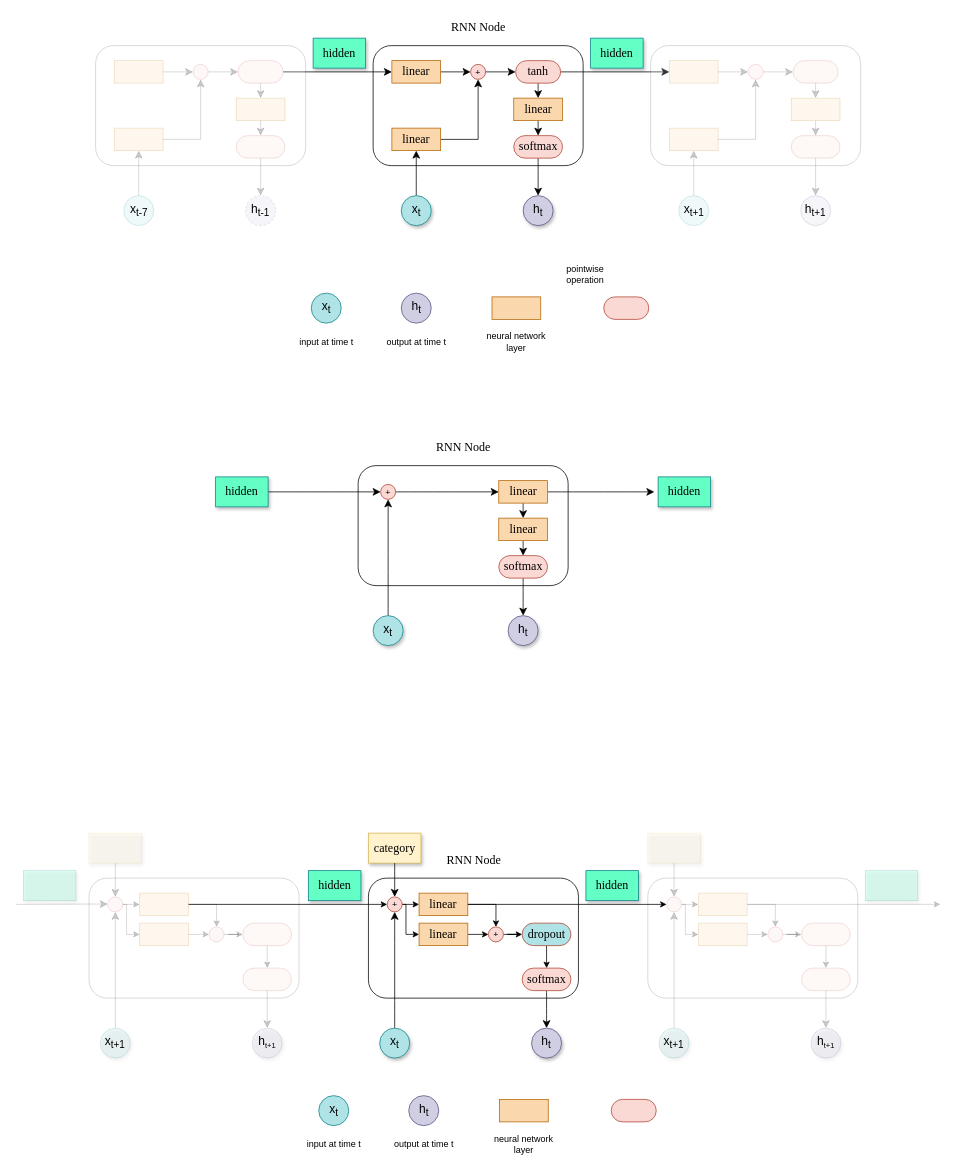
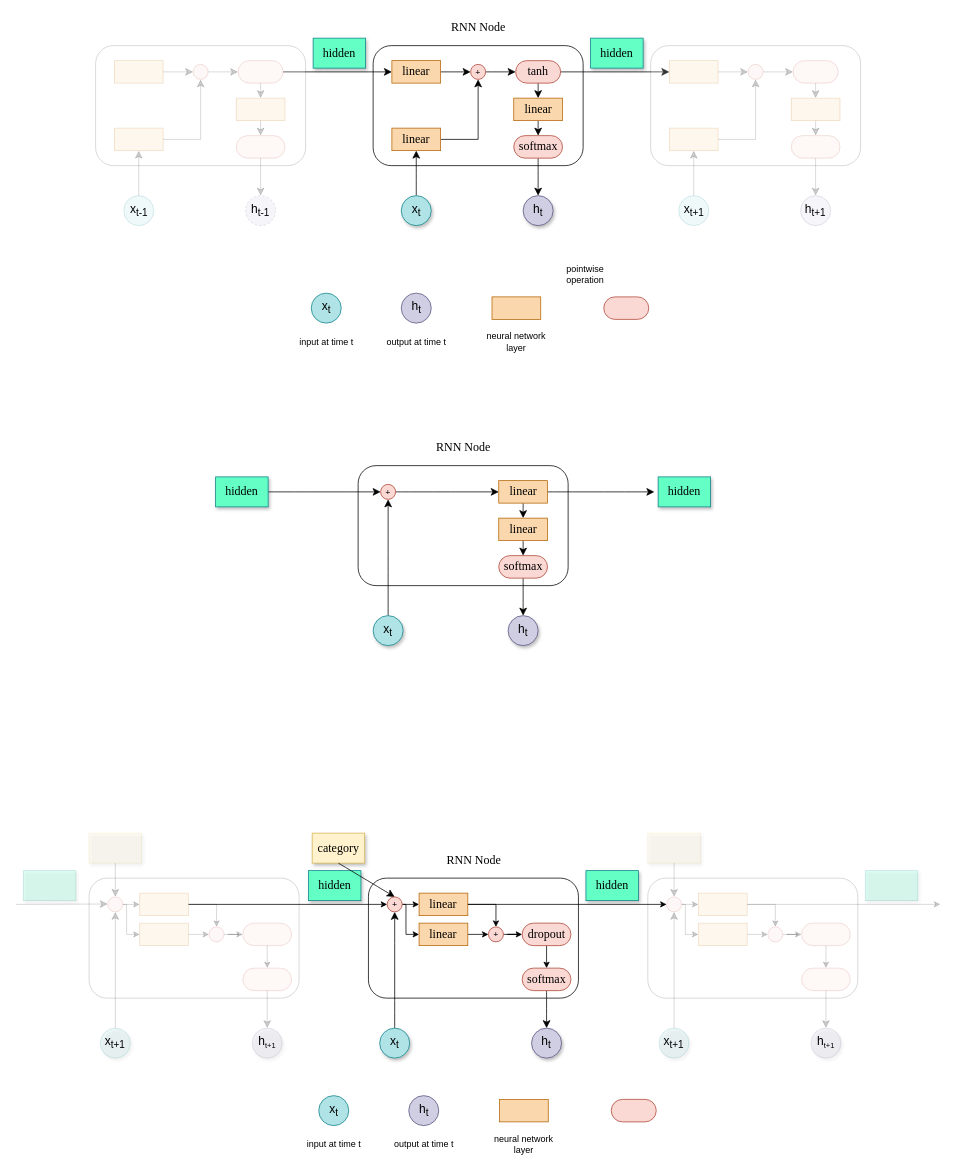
(139, 210) -> (139, 210)
(395, 848) -> (338, 848)
(547, 934) -> (547, 934)
